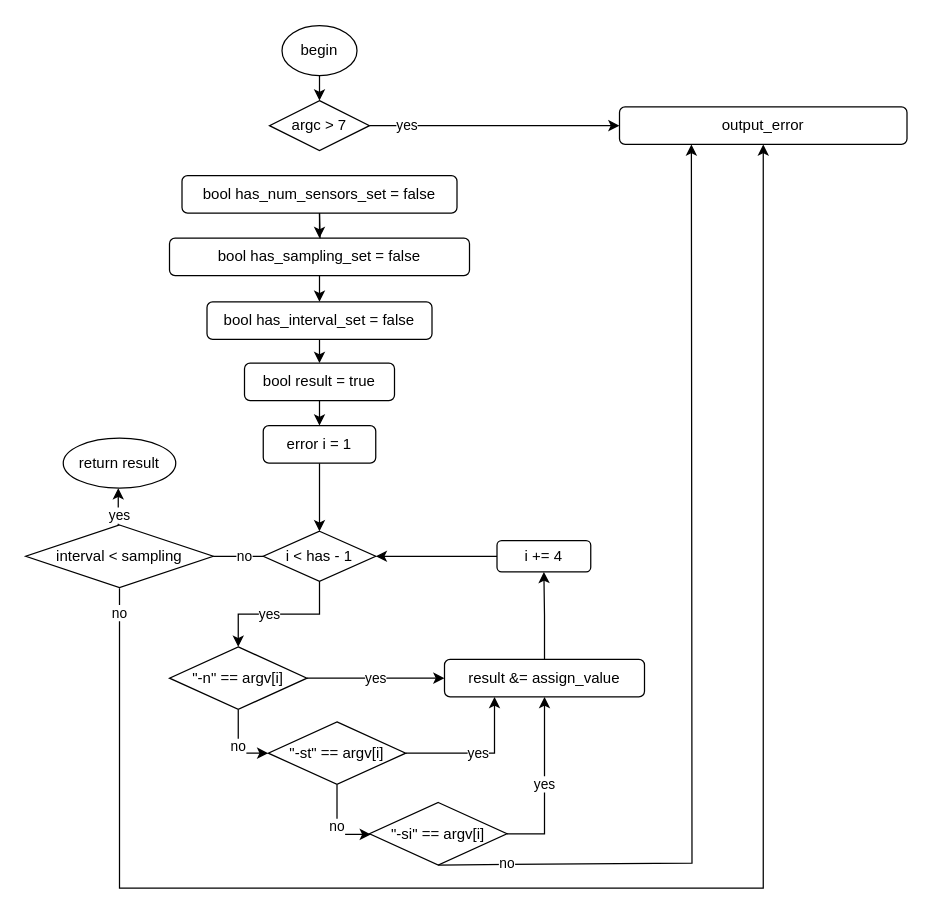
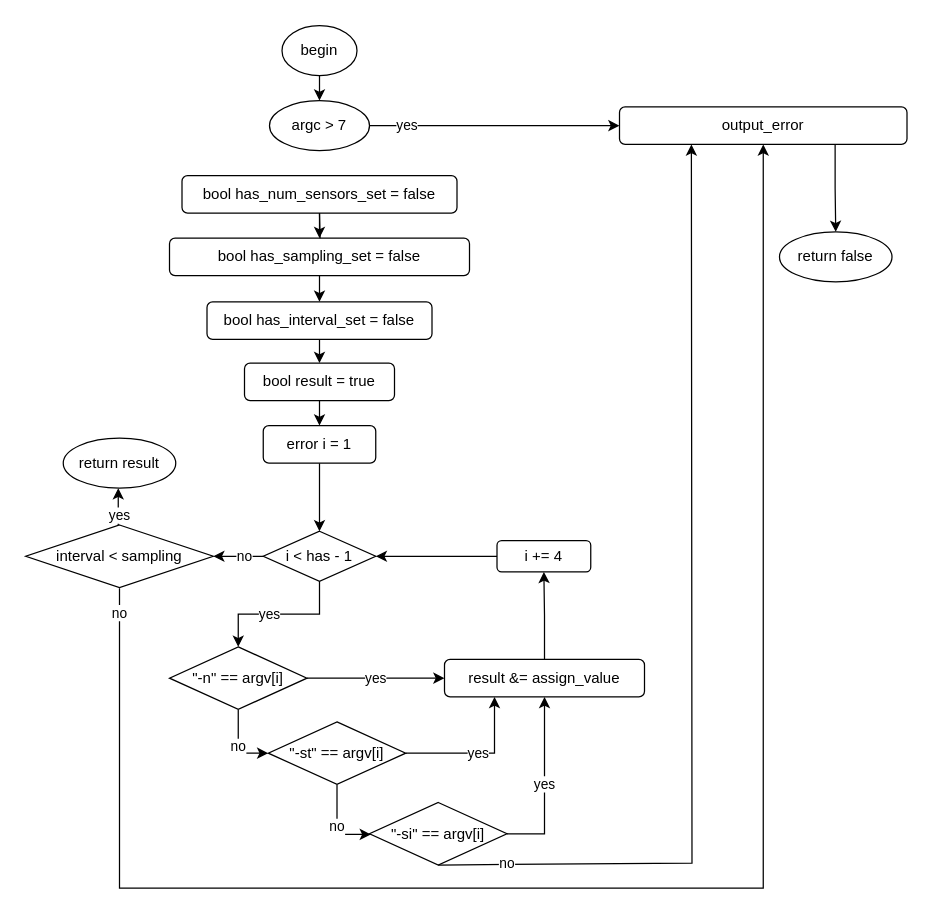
(319, 126) -> (319, 126)
none -> (835, 184)
none -> (836, 257)
(219, 556) -> (223, 556)
